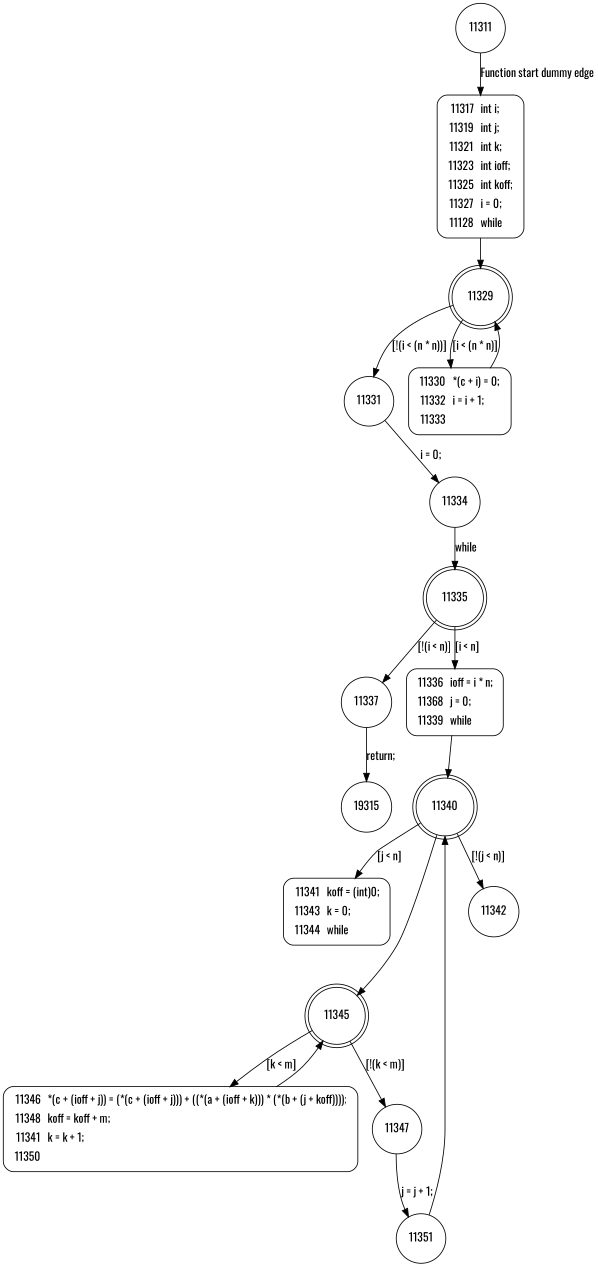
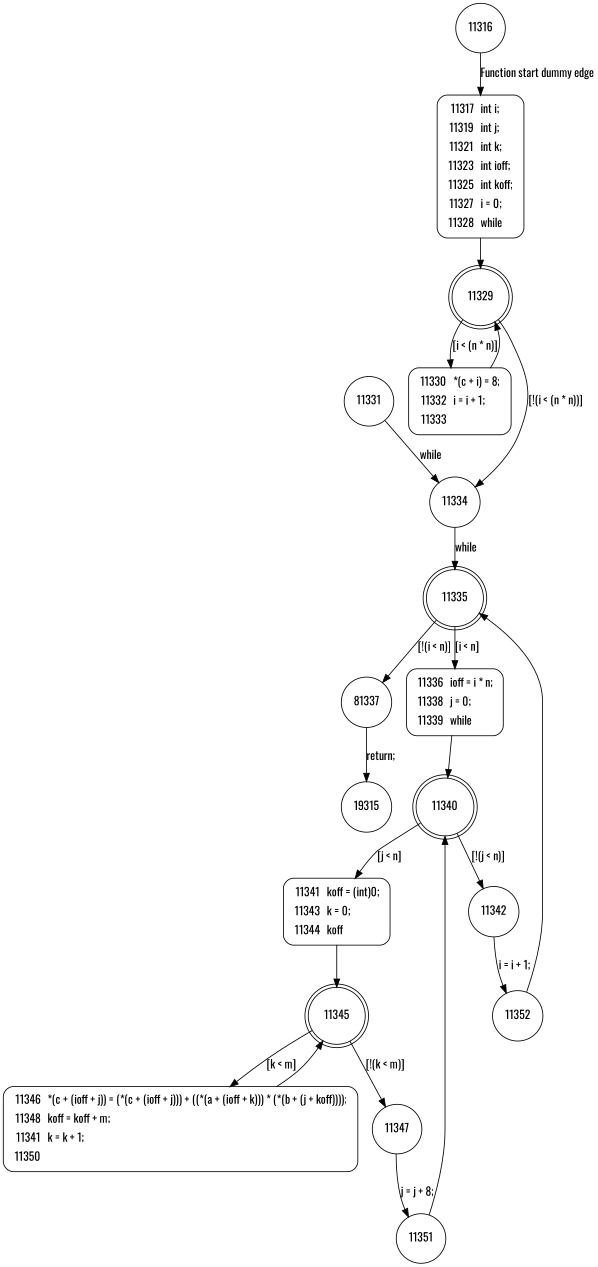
(481, 28) -> (481, 28)
(462, 224) -> (461, 224)
(407, 328) -> (527, 404)
(476, 382) -> (477, 382)
(431, 456) -> (431, 456)
(367, 702) -> (367, 702)
(431, 702) -> (431, 702)
(409, 917) -> (337, 962)
(338, 931) -> (335, 931)
none -> (518, 1016)
(417, 1193) -> (417, 1193)
